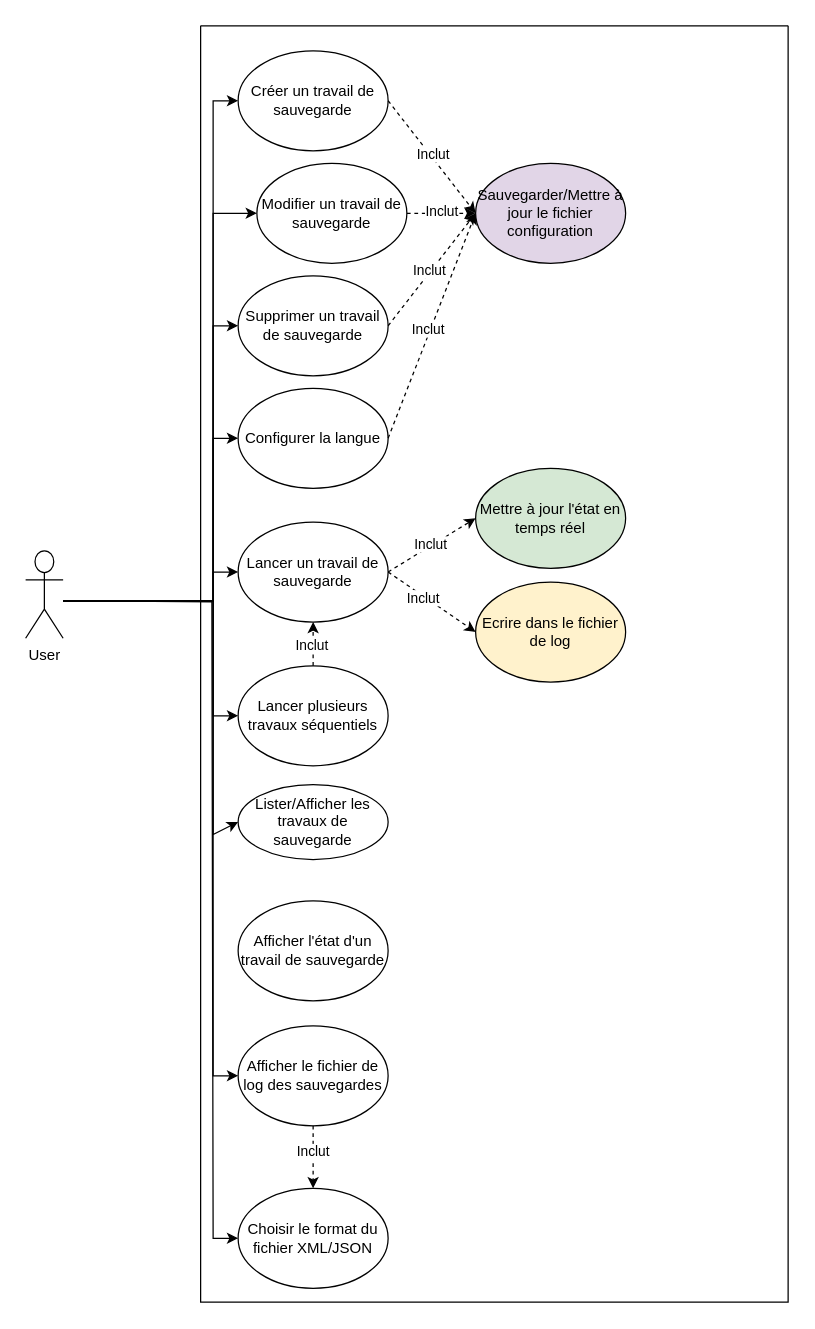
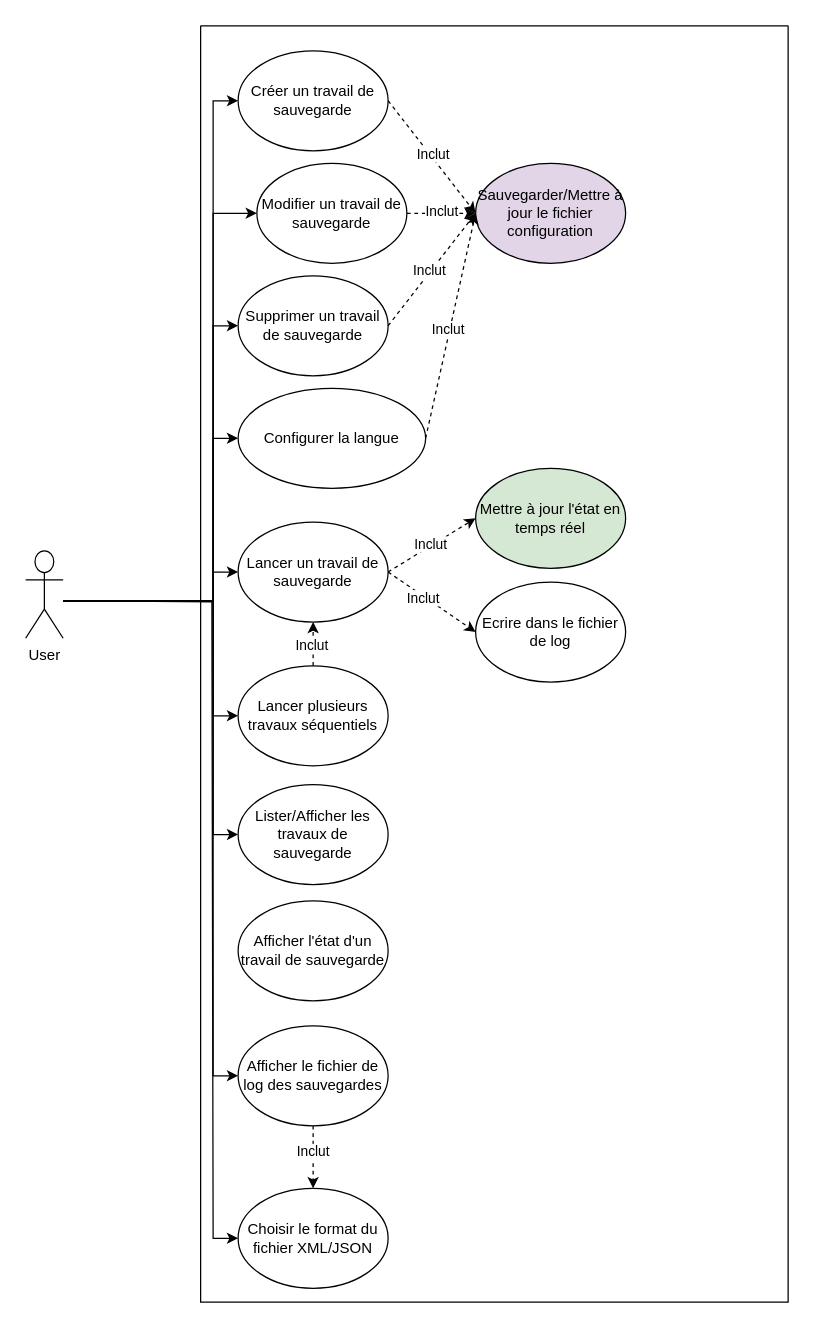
(313, 438) -> (332, 438)
(551, 632) -> (551, 632)
(313, 822) -> (313, 834)
